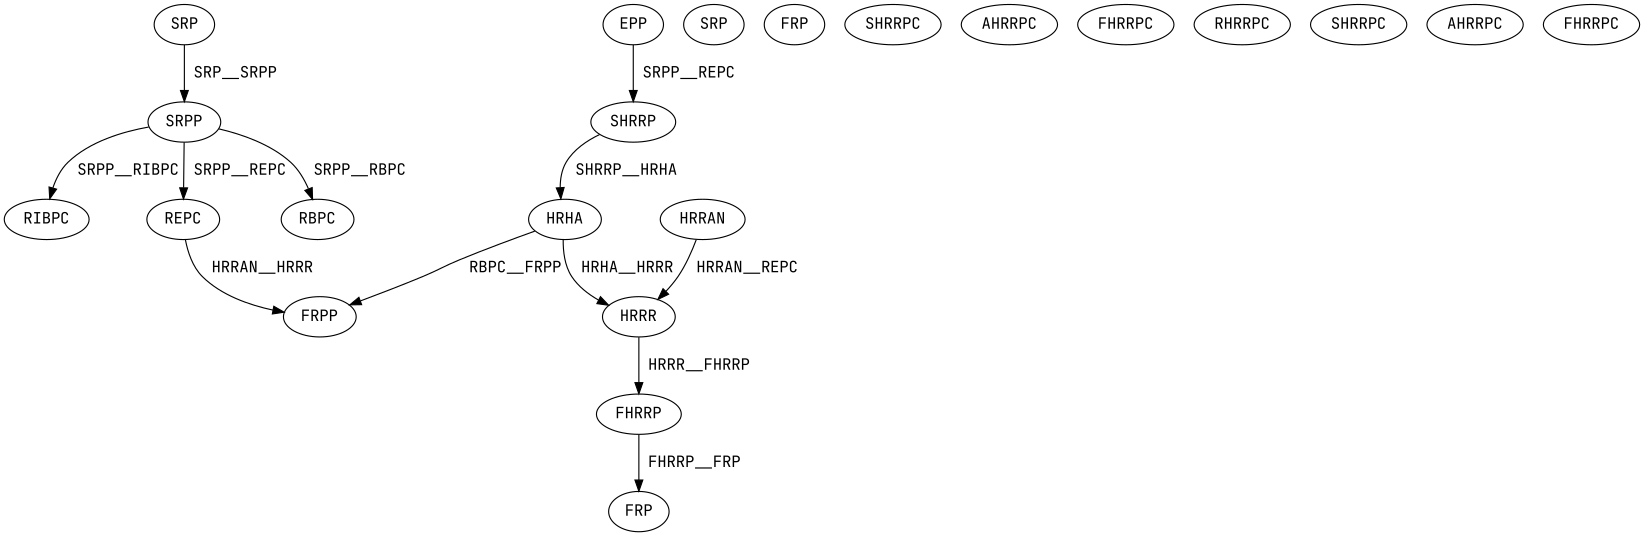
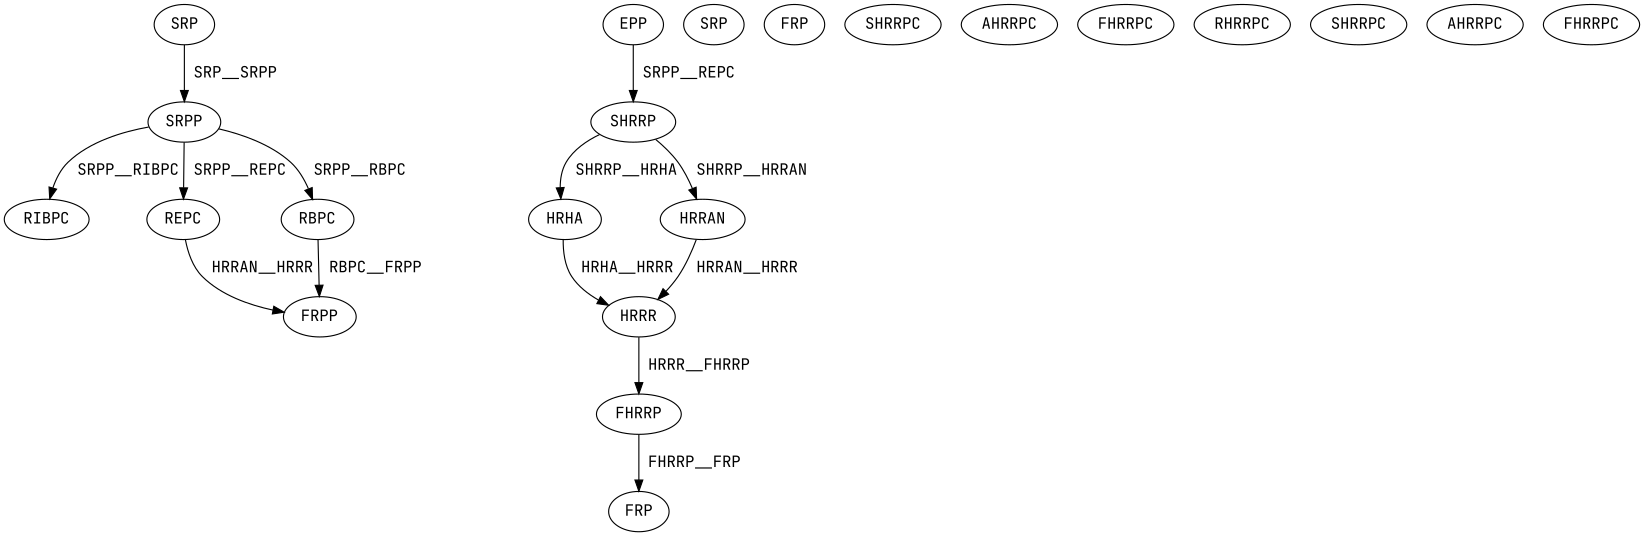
none -> (677, 161)
(447, 265) -> (319, 262)
(743, 268) -> (743, 268)
